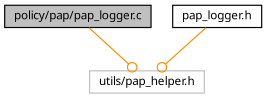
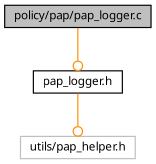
(109, 46) -> (78, 44)
